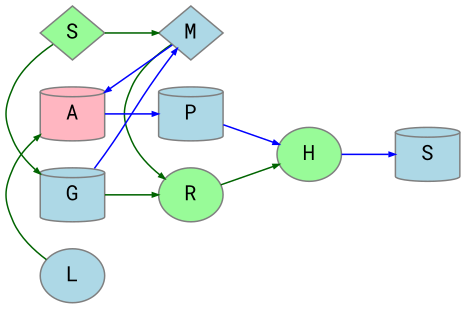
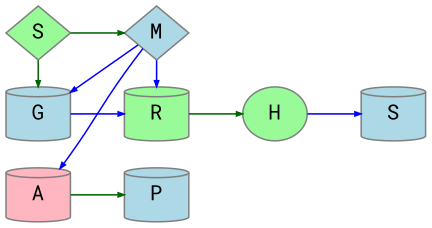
(139, 102) -> (107, 67)
(126, 103) -> (157, 70)
(128, 114) -> (94, 195)
(248, 134) -> none
(128, 195) -> (86, 114)
(191, 195) -> (157, 114)
(72, 276) -> none
